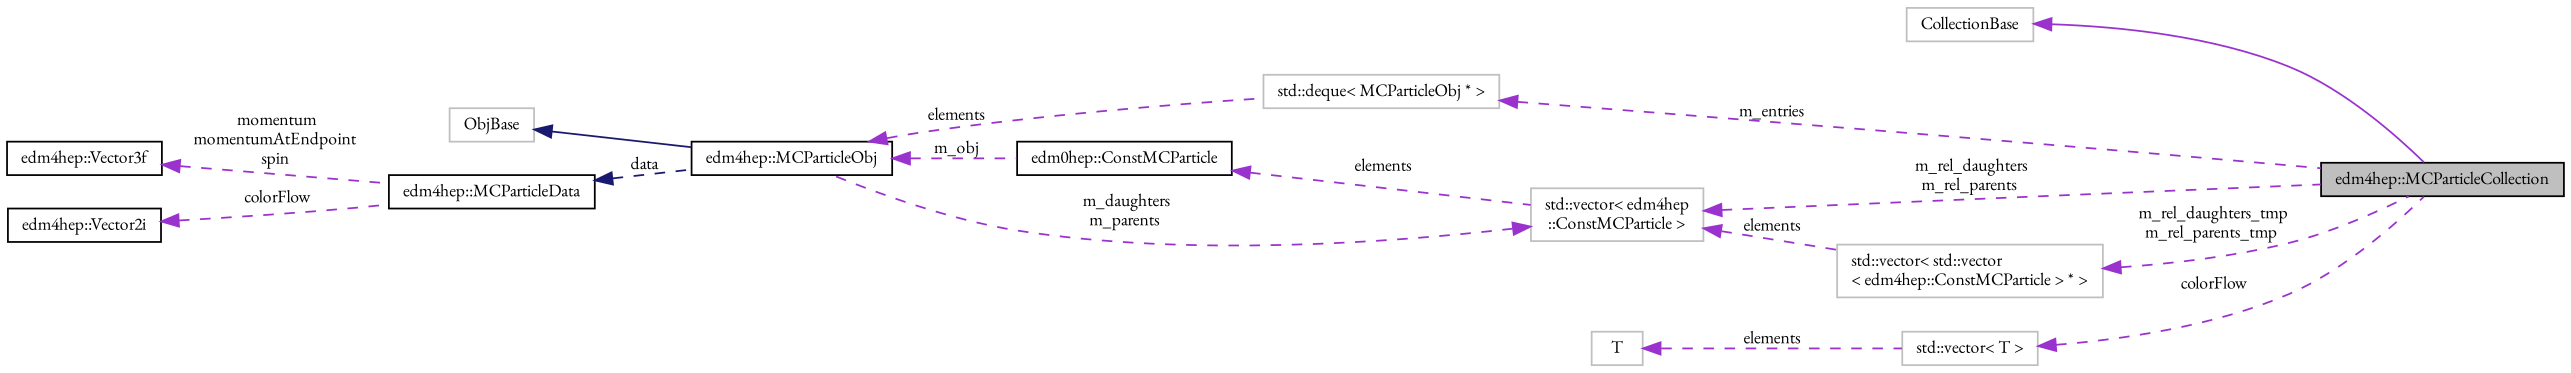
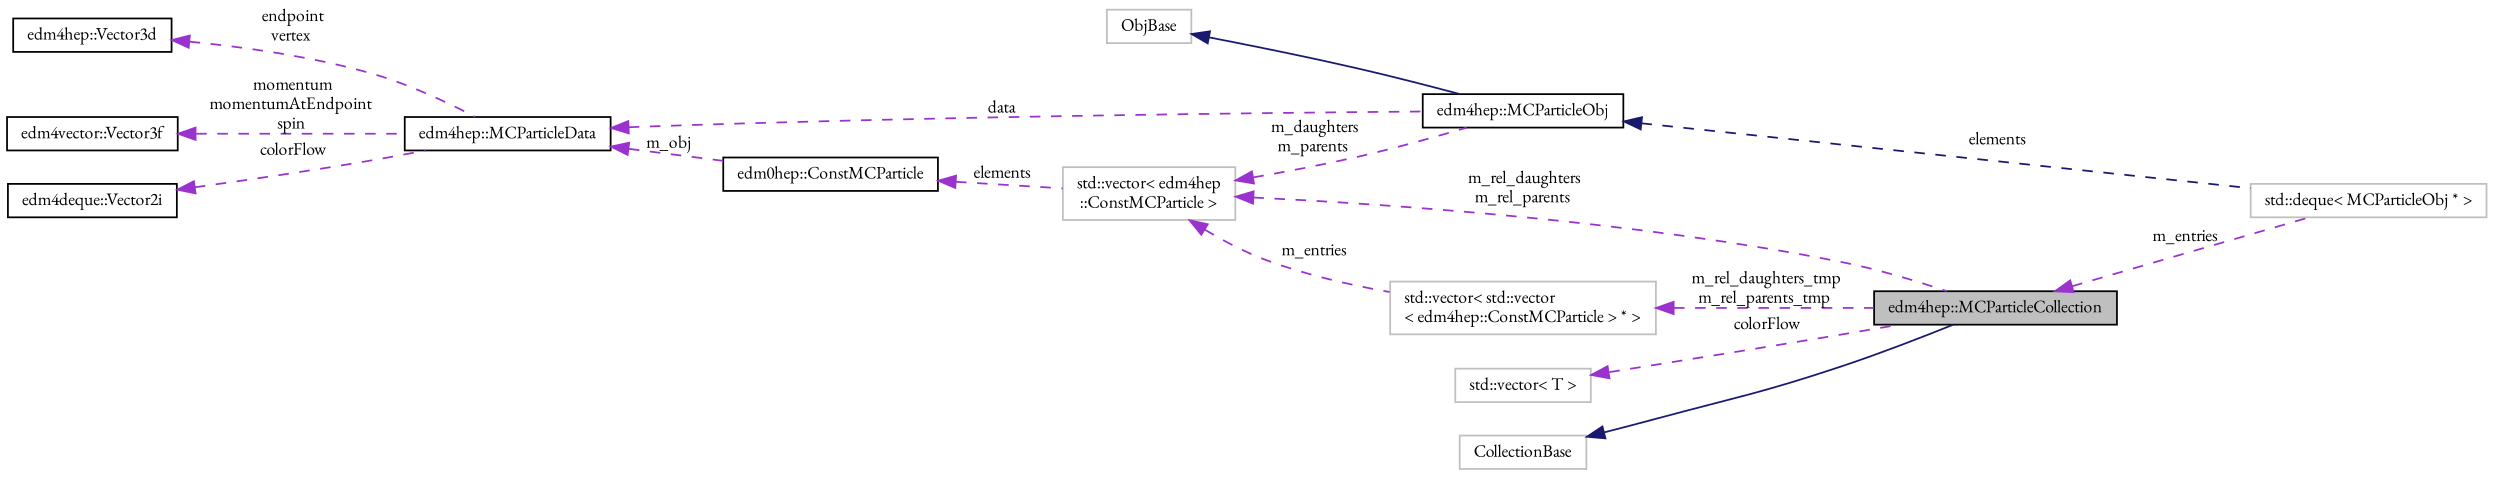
none -> (92, 35)
(2253, 54) -> (1781, 385)
(1075, 114) -> (1946, 156)
(1919, 134) -> (2190, 252)
(84, 158) -> (92, 134)
(963, 158) -> (676, 155)
(652, 174) -> (1026, 117)
(84, 225) -> (92, 201)
(1770, 226) -> (1313, 251)
(1617, 348) -> none
